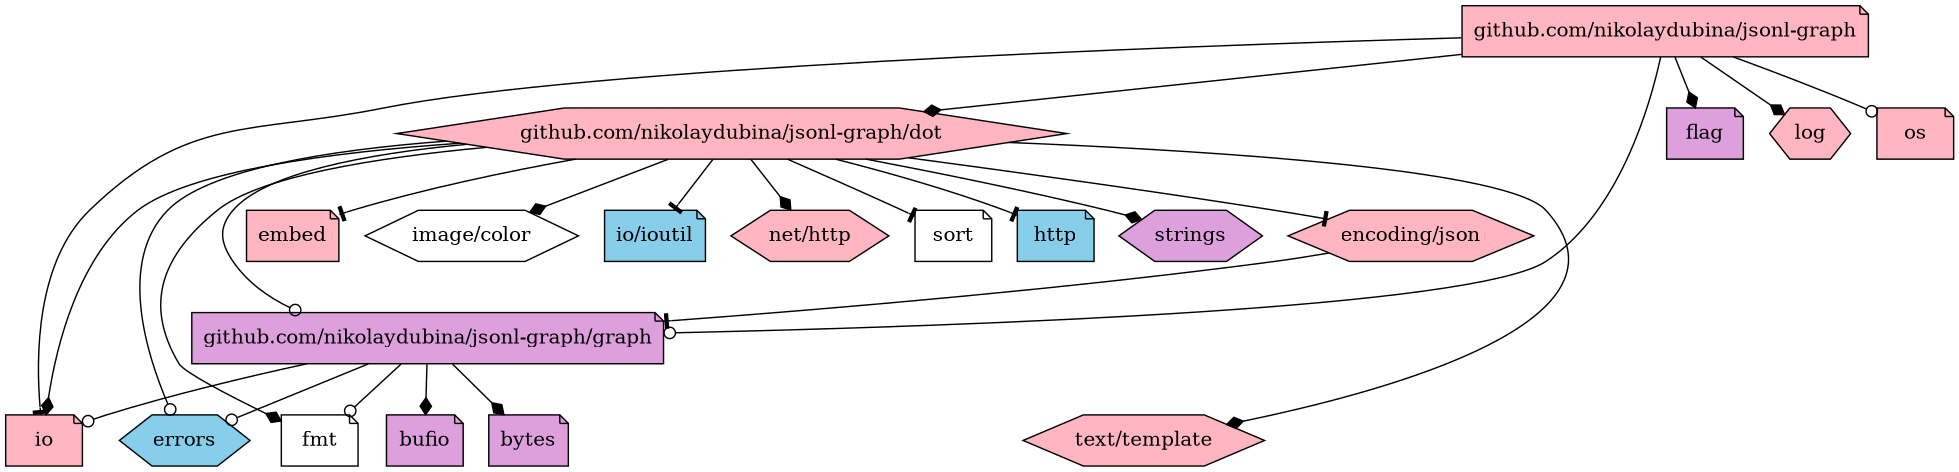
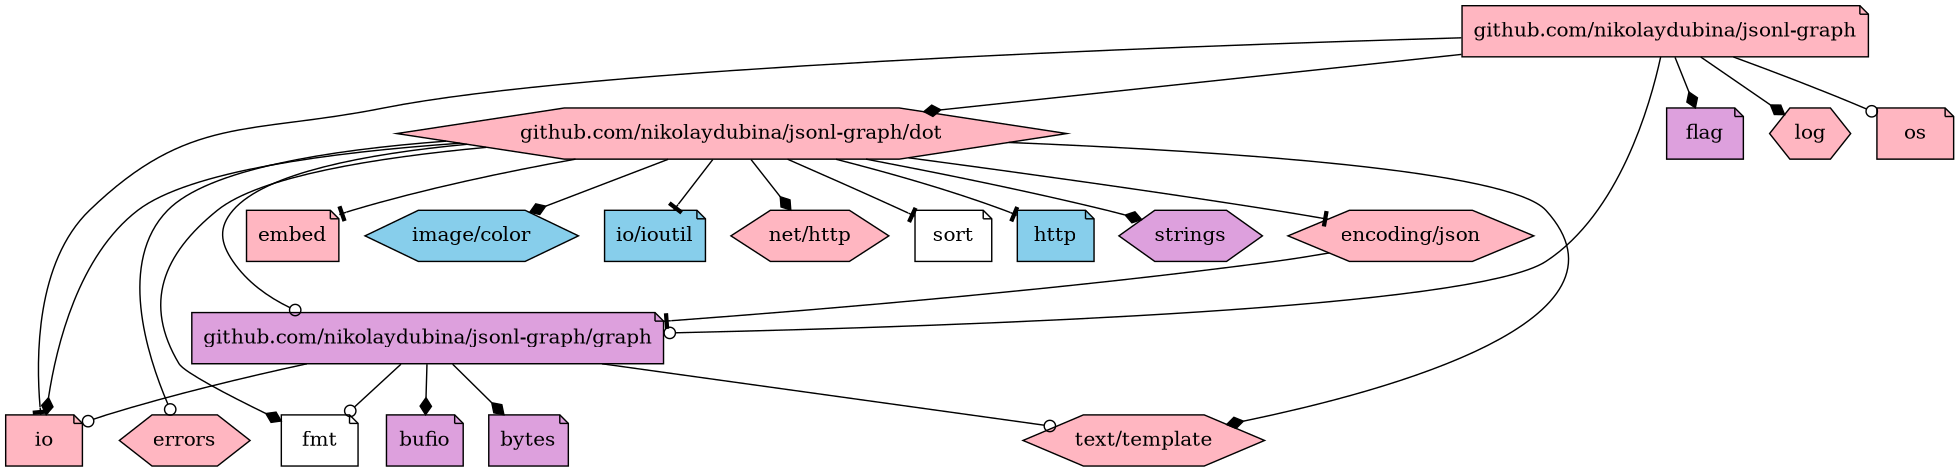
(472, 236) -> (472, 236)
(303, 391) -> (823, 394)
(185, 440) -> (185, 440)
